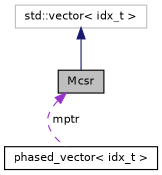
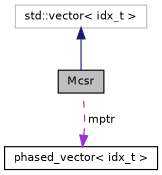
(49, 126) -> (85, 114)
